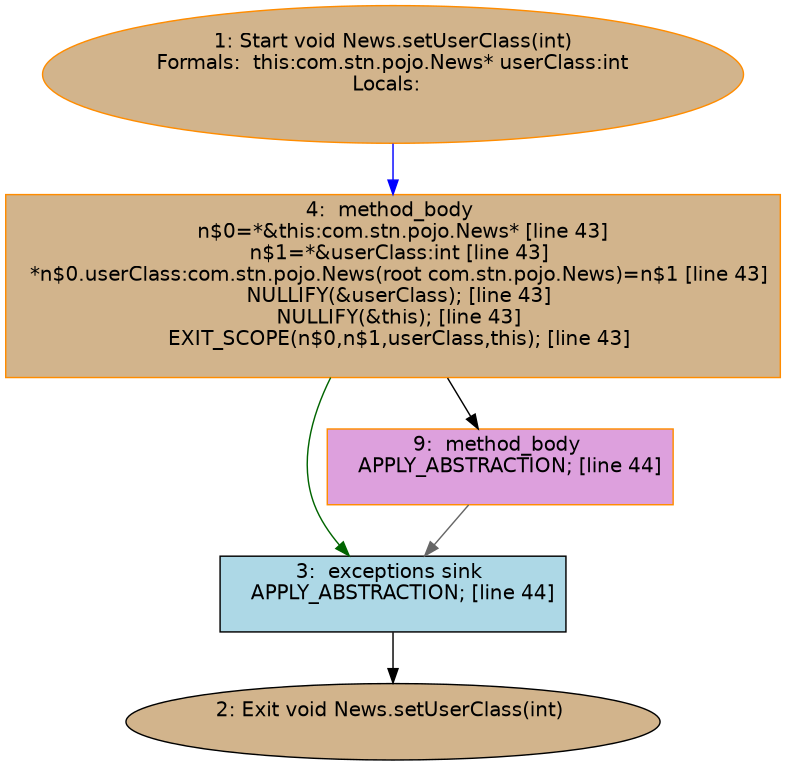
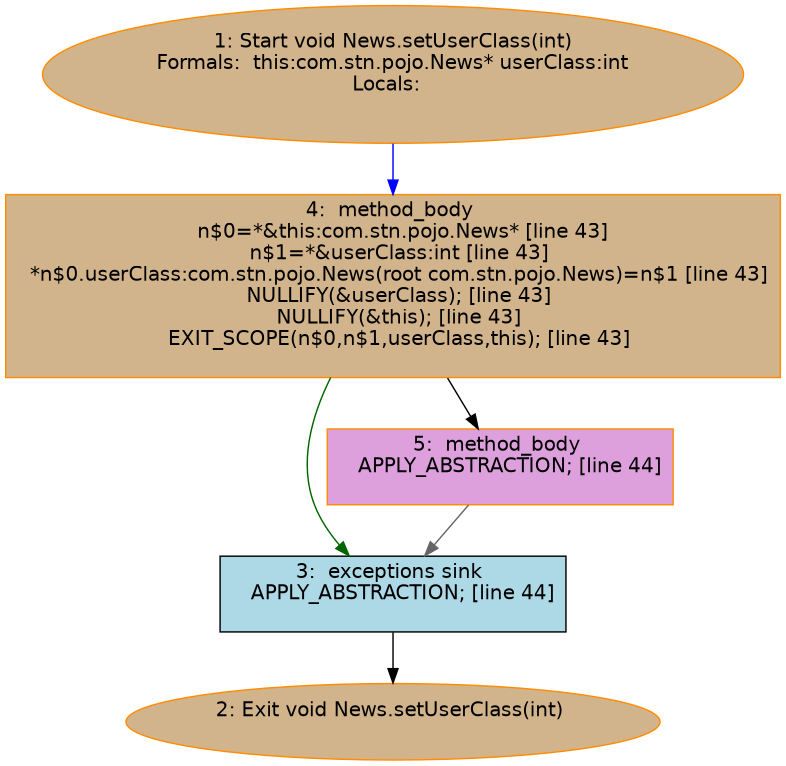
(500, 467) -> (500, 467)
(393, 722) -> (393, 722)
